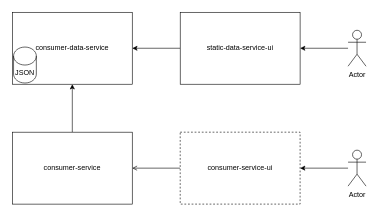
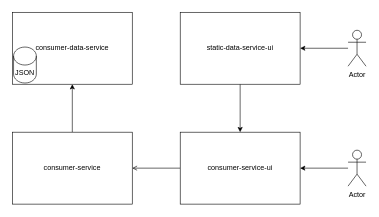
(137, 48) -> (240, 126)
(240, 168) -> (240, 168)
